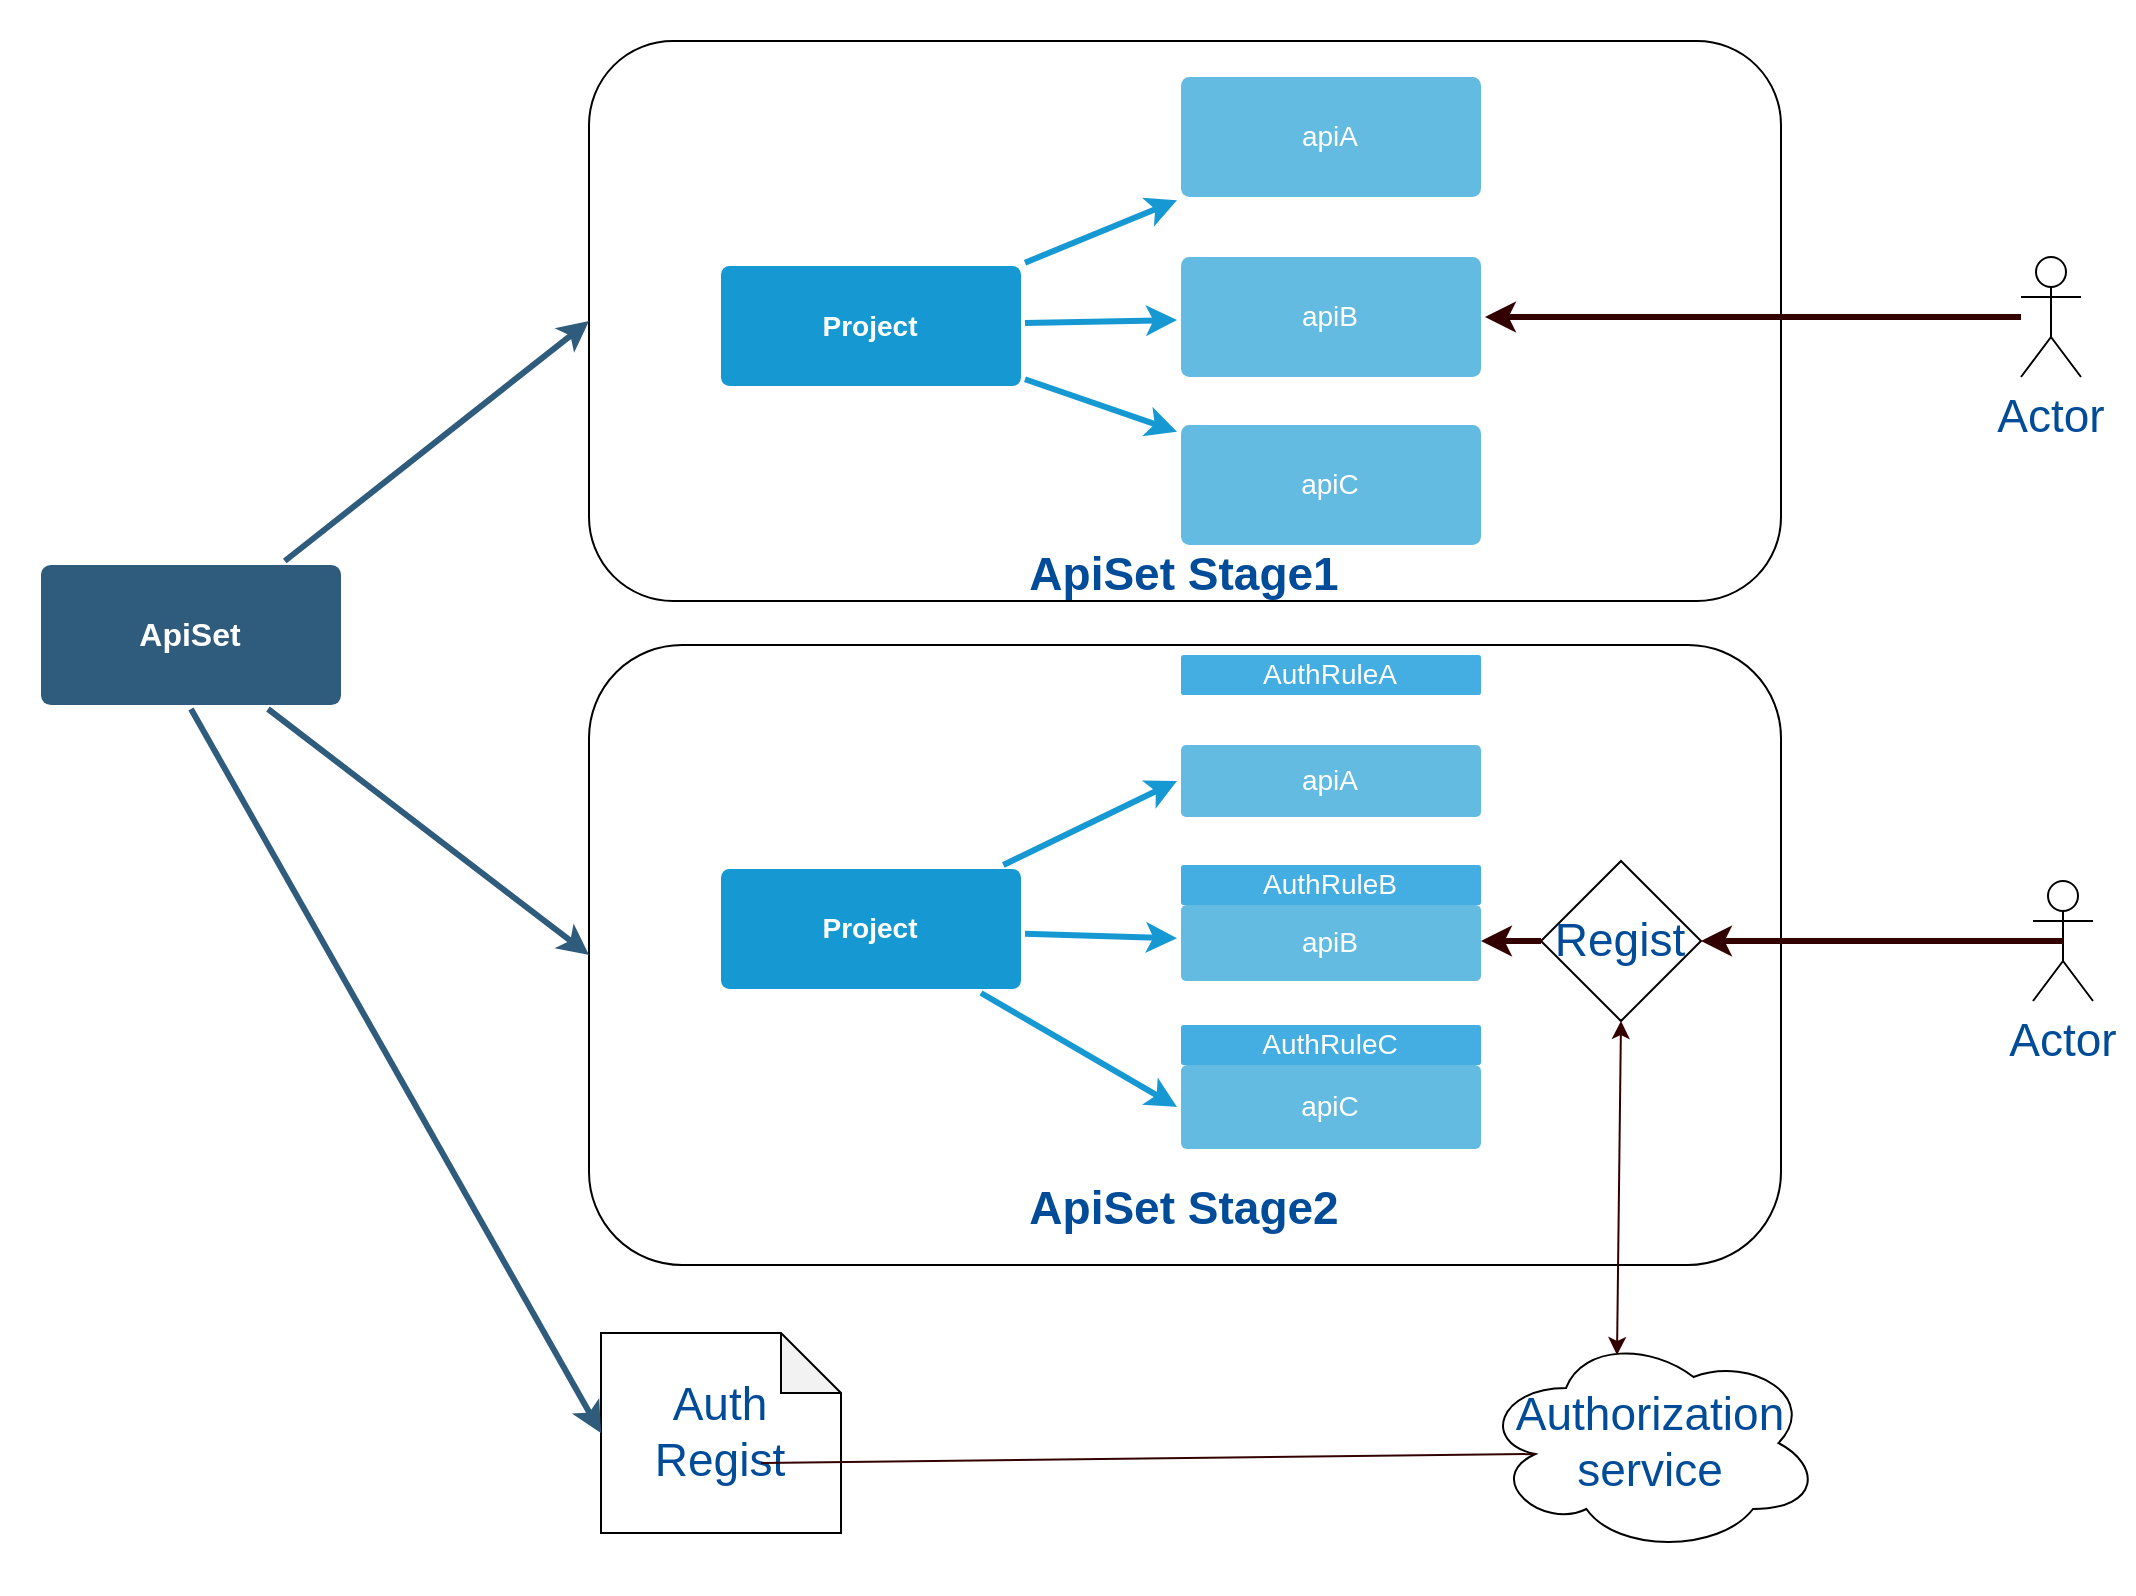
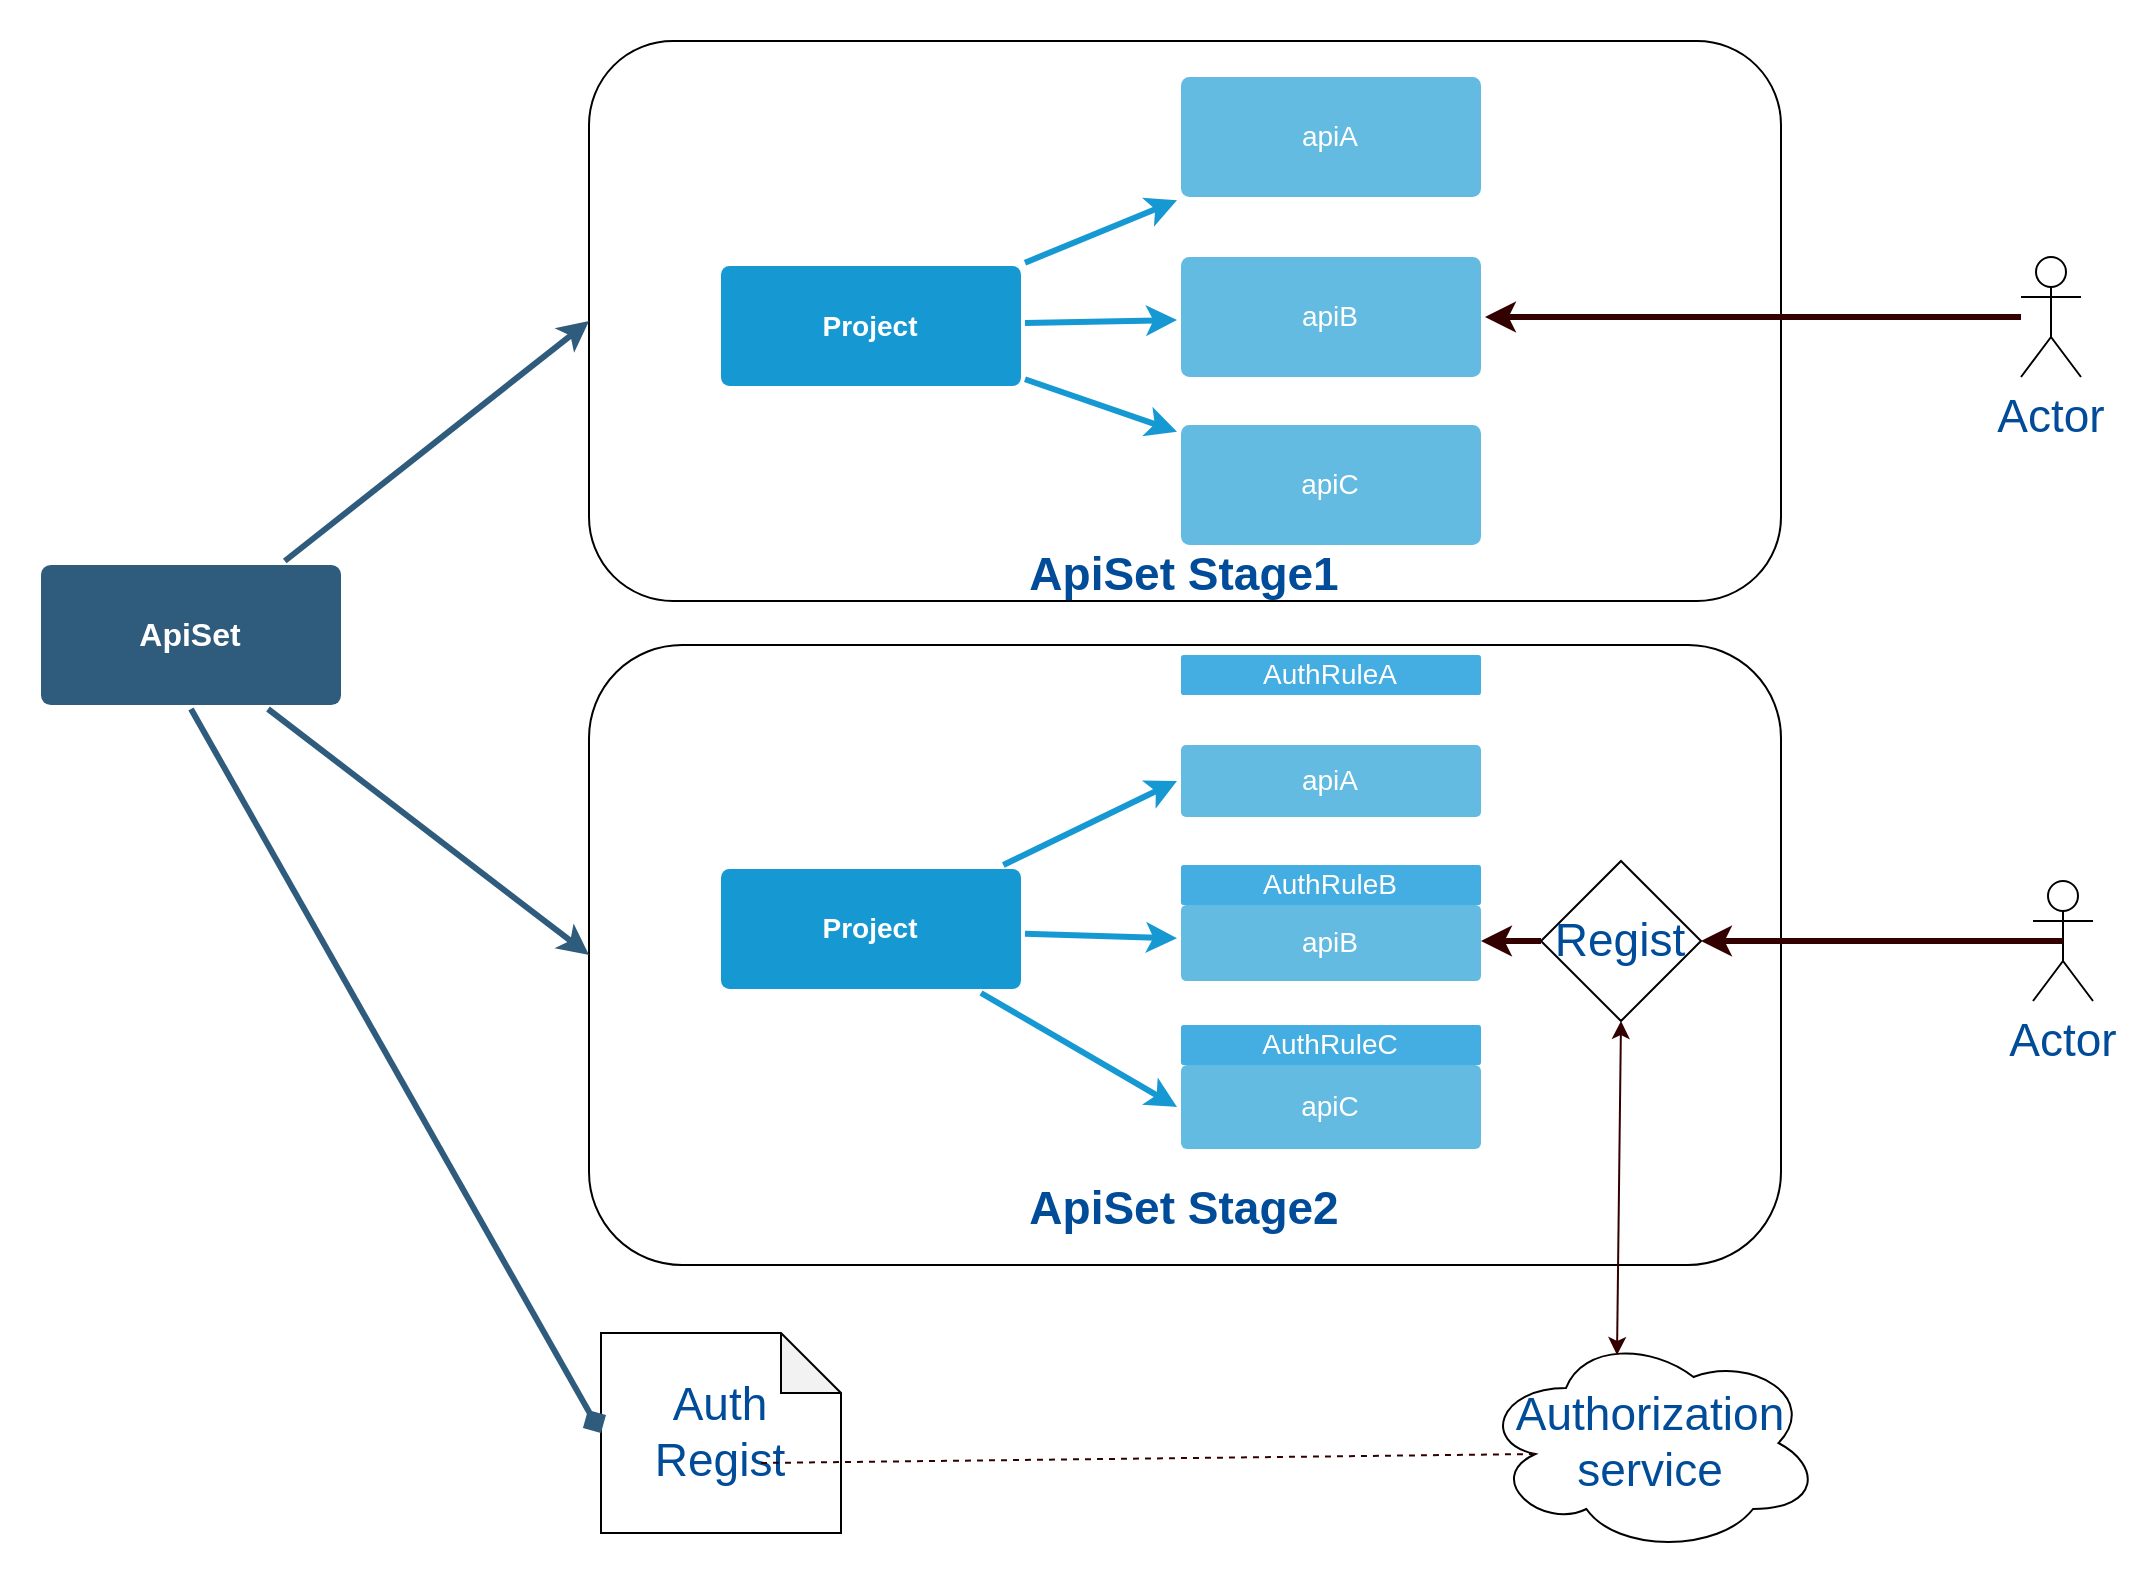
(589, 1411) -> (589, 1411)
(1145, 1459) -> (1145, 1459)
